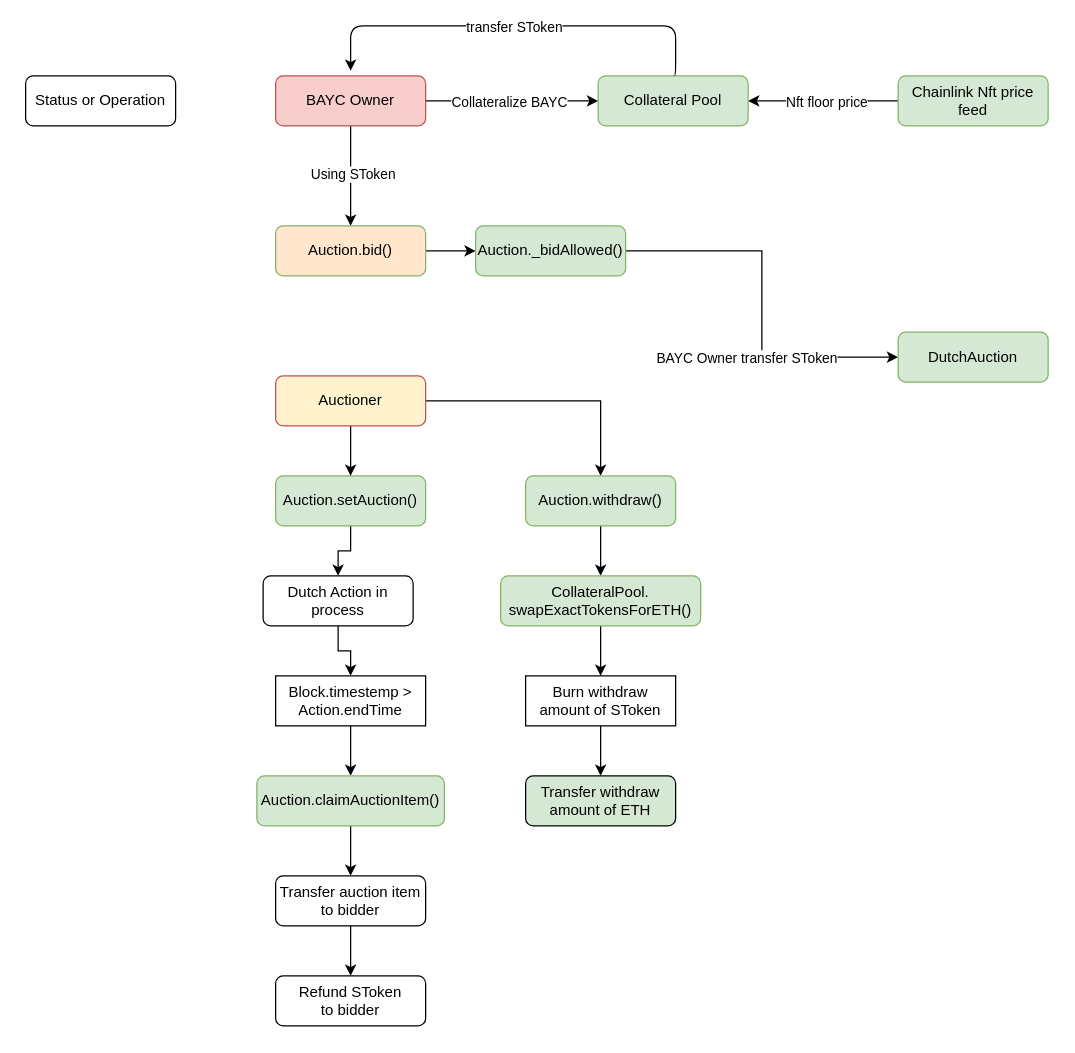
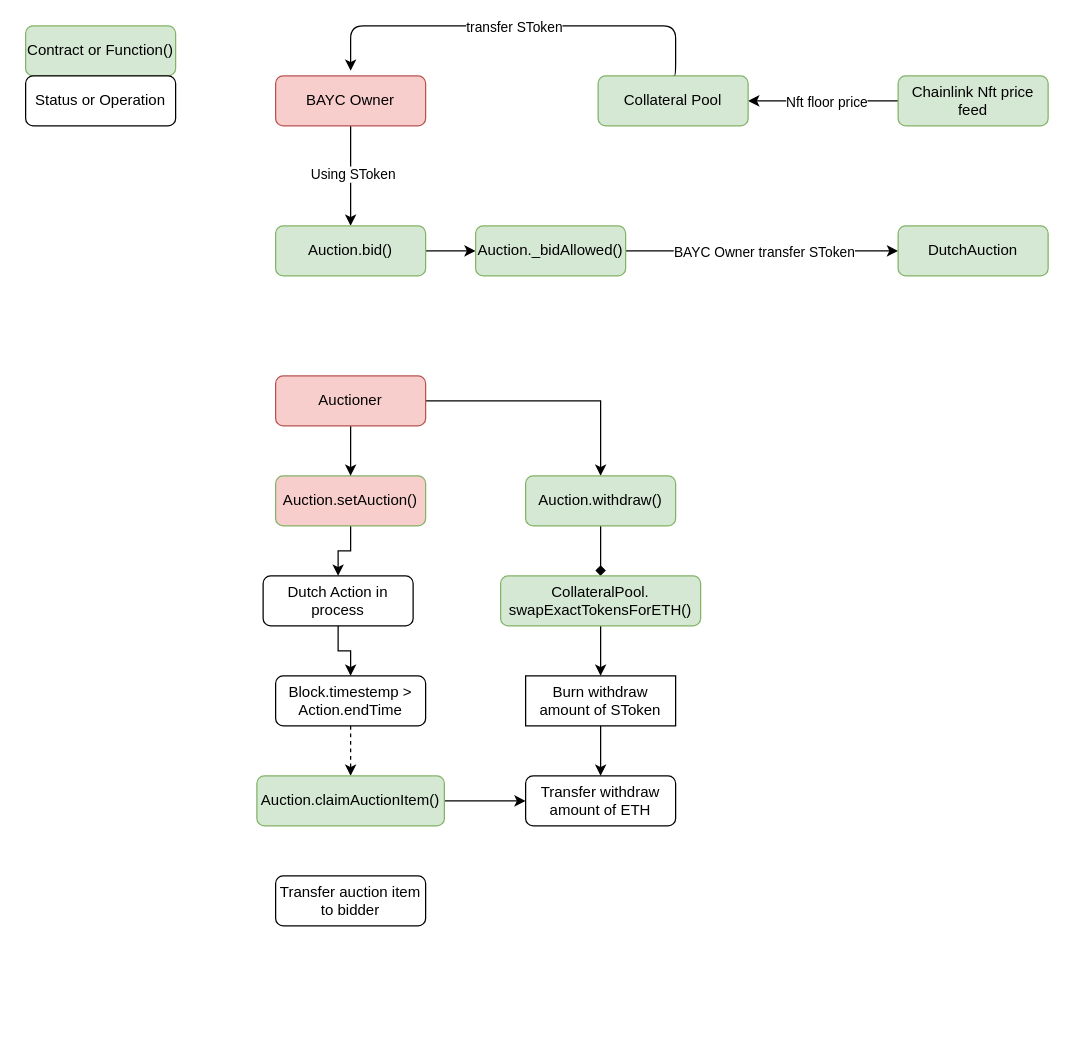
none -> (101, 51)
(505, 101) -> none
(351, 251) -> (351, 251)
(973, 357) -> (973, 251)
(351, 401) -> (351, 401)
(351, 501) -> (351, 501)
(601, 566) -> (601, 565)
(351, 701) -> (351, 701)
(351, 746) -> (351, 746)
(601, 801) -> (601, 801)
(351, 847) -> (481, 801)
(351, 947) -> none
(351, 1001) -> none
